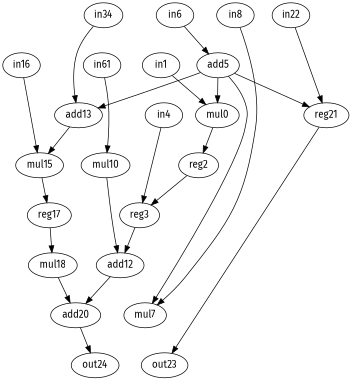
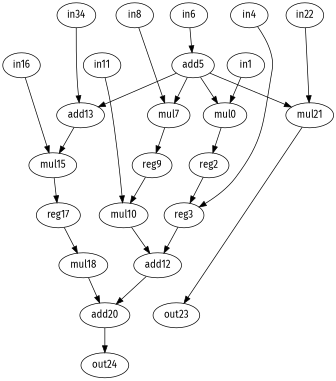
(102, 65) -> (102, 65)
(326, 115) -> (310, 115)
none -> (152, 165)
